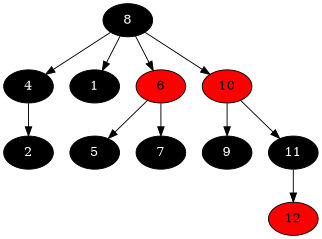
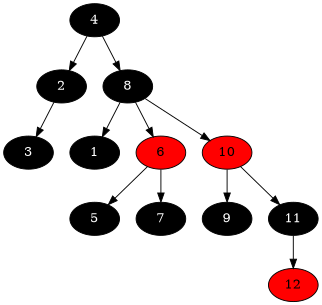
(82, 51) -> (109, 49)
none -> (29, 153)
